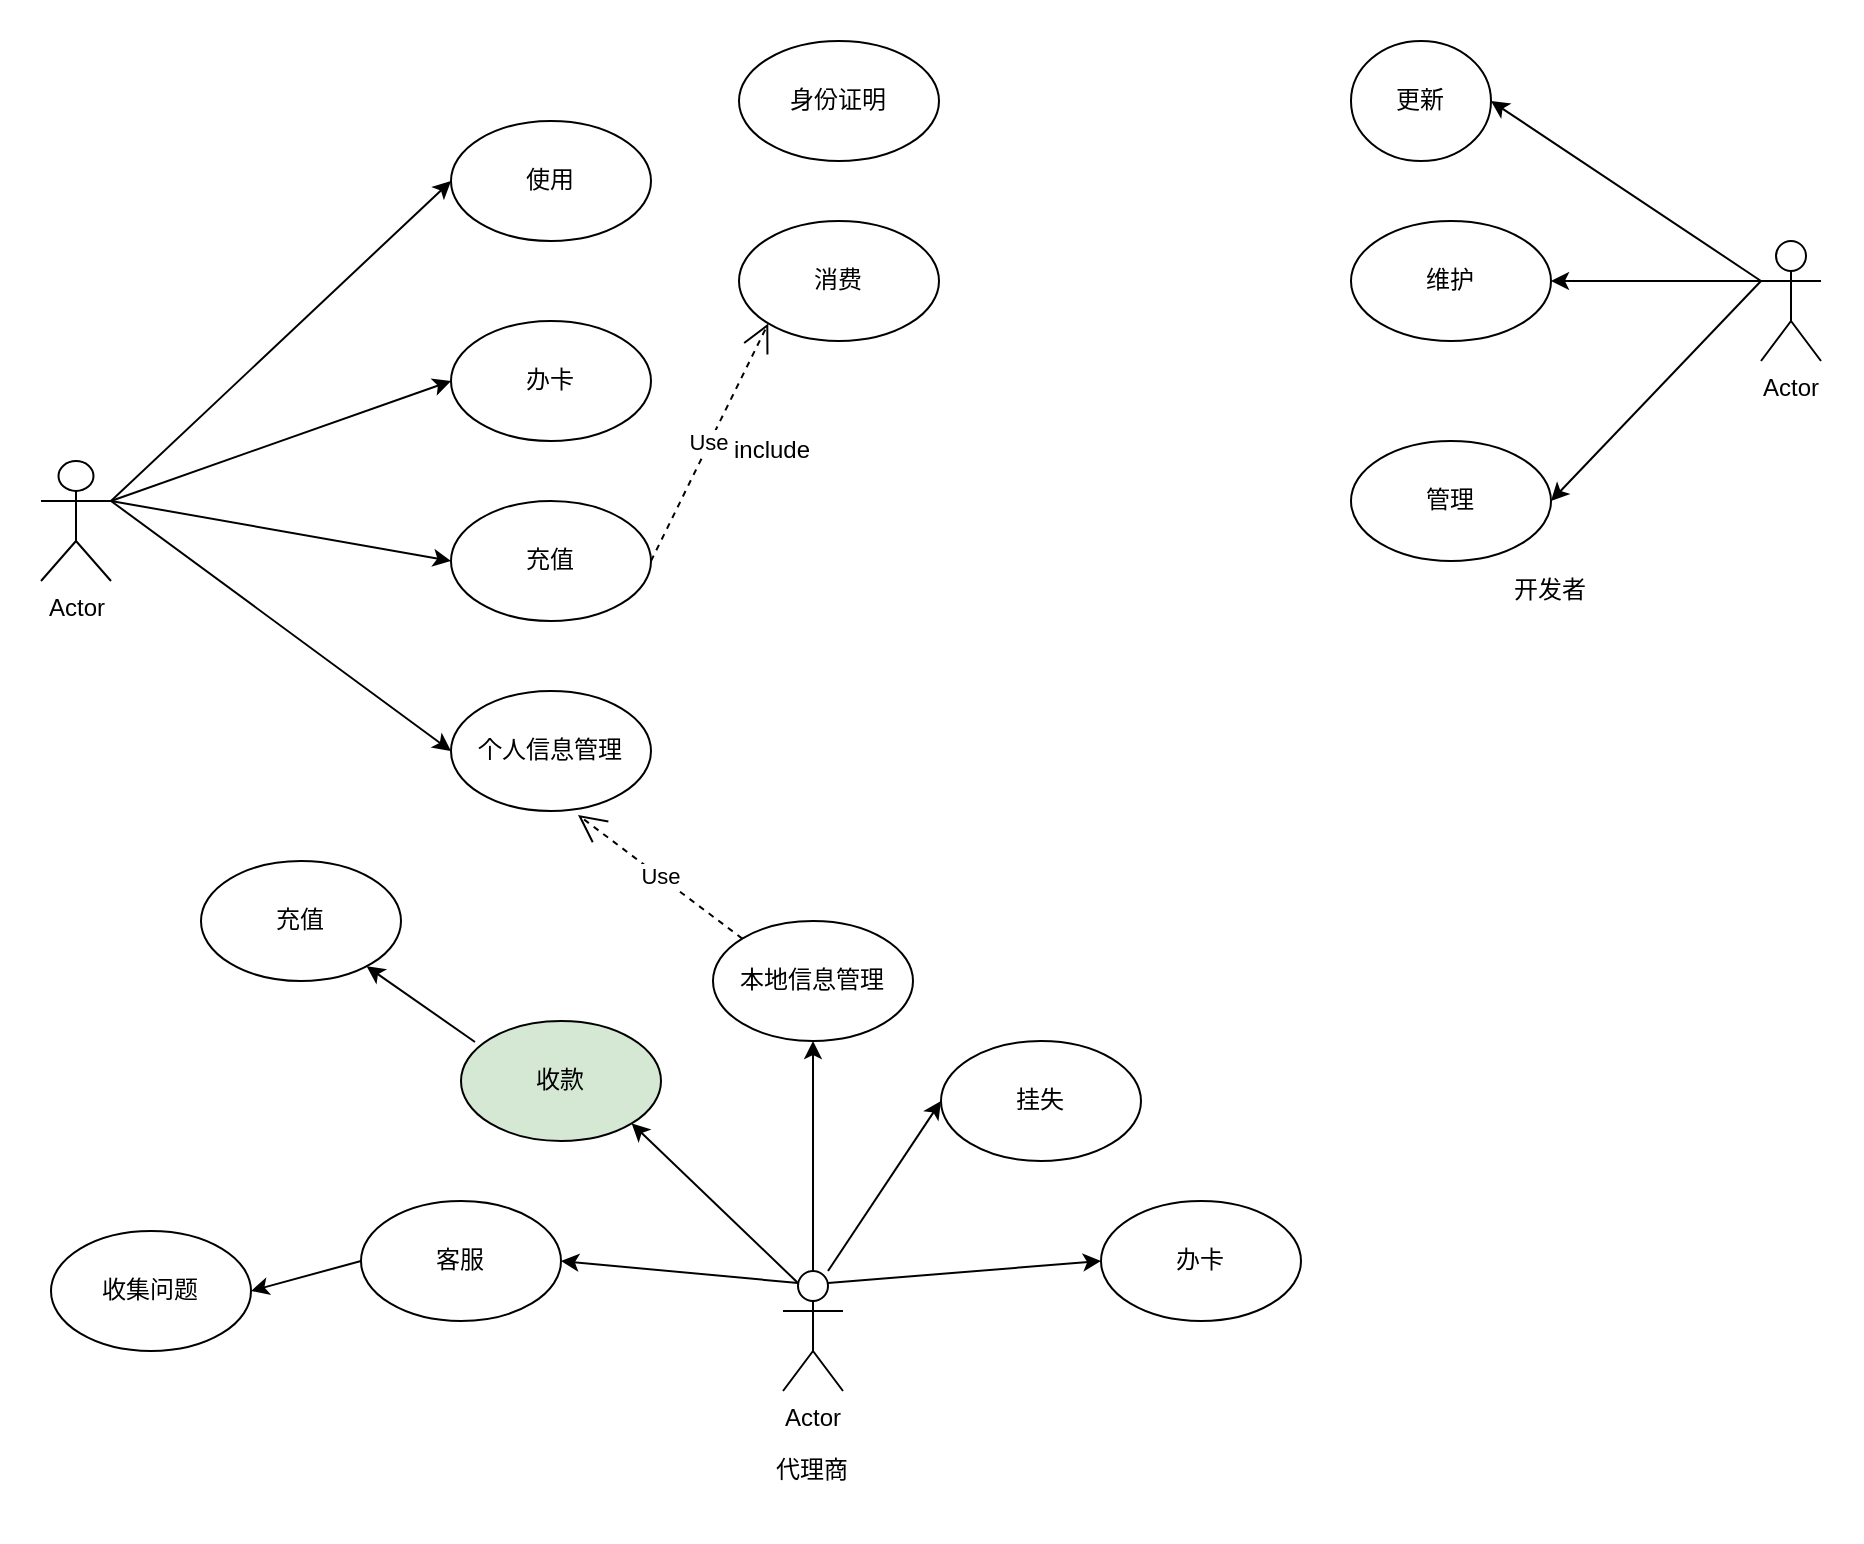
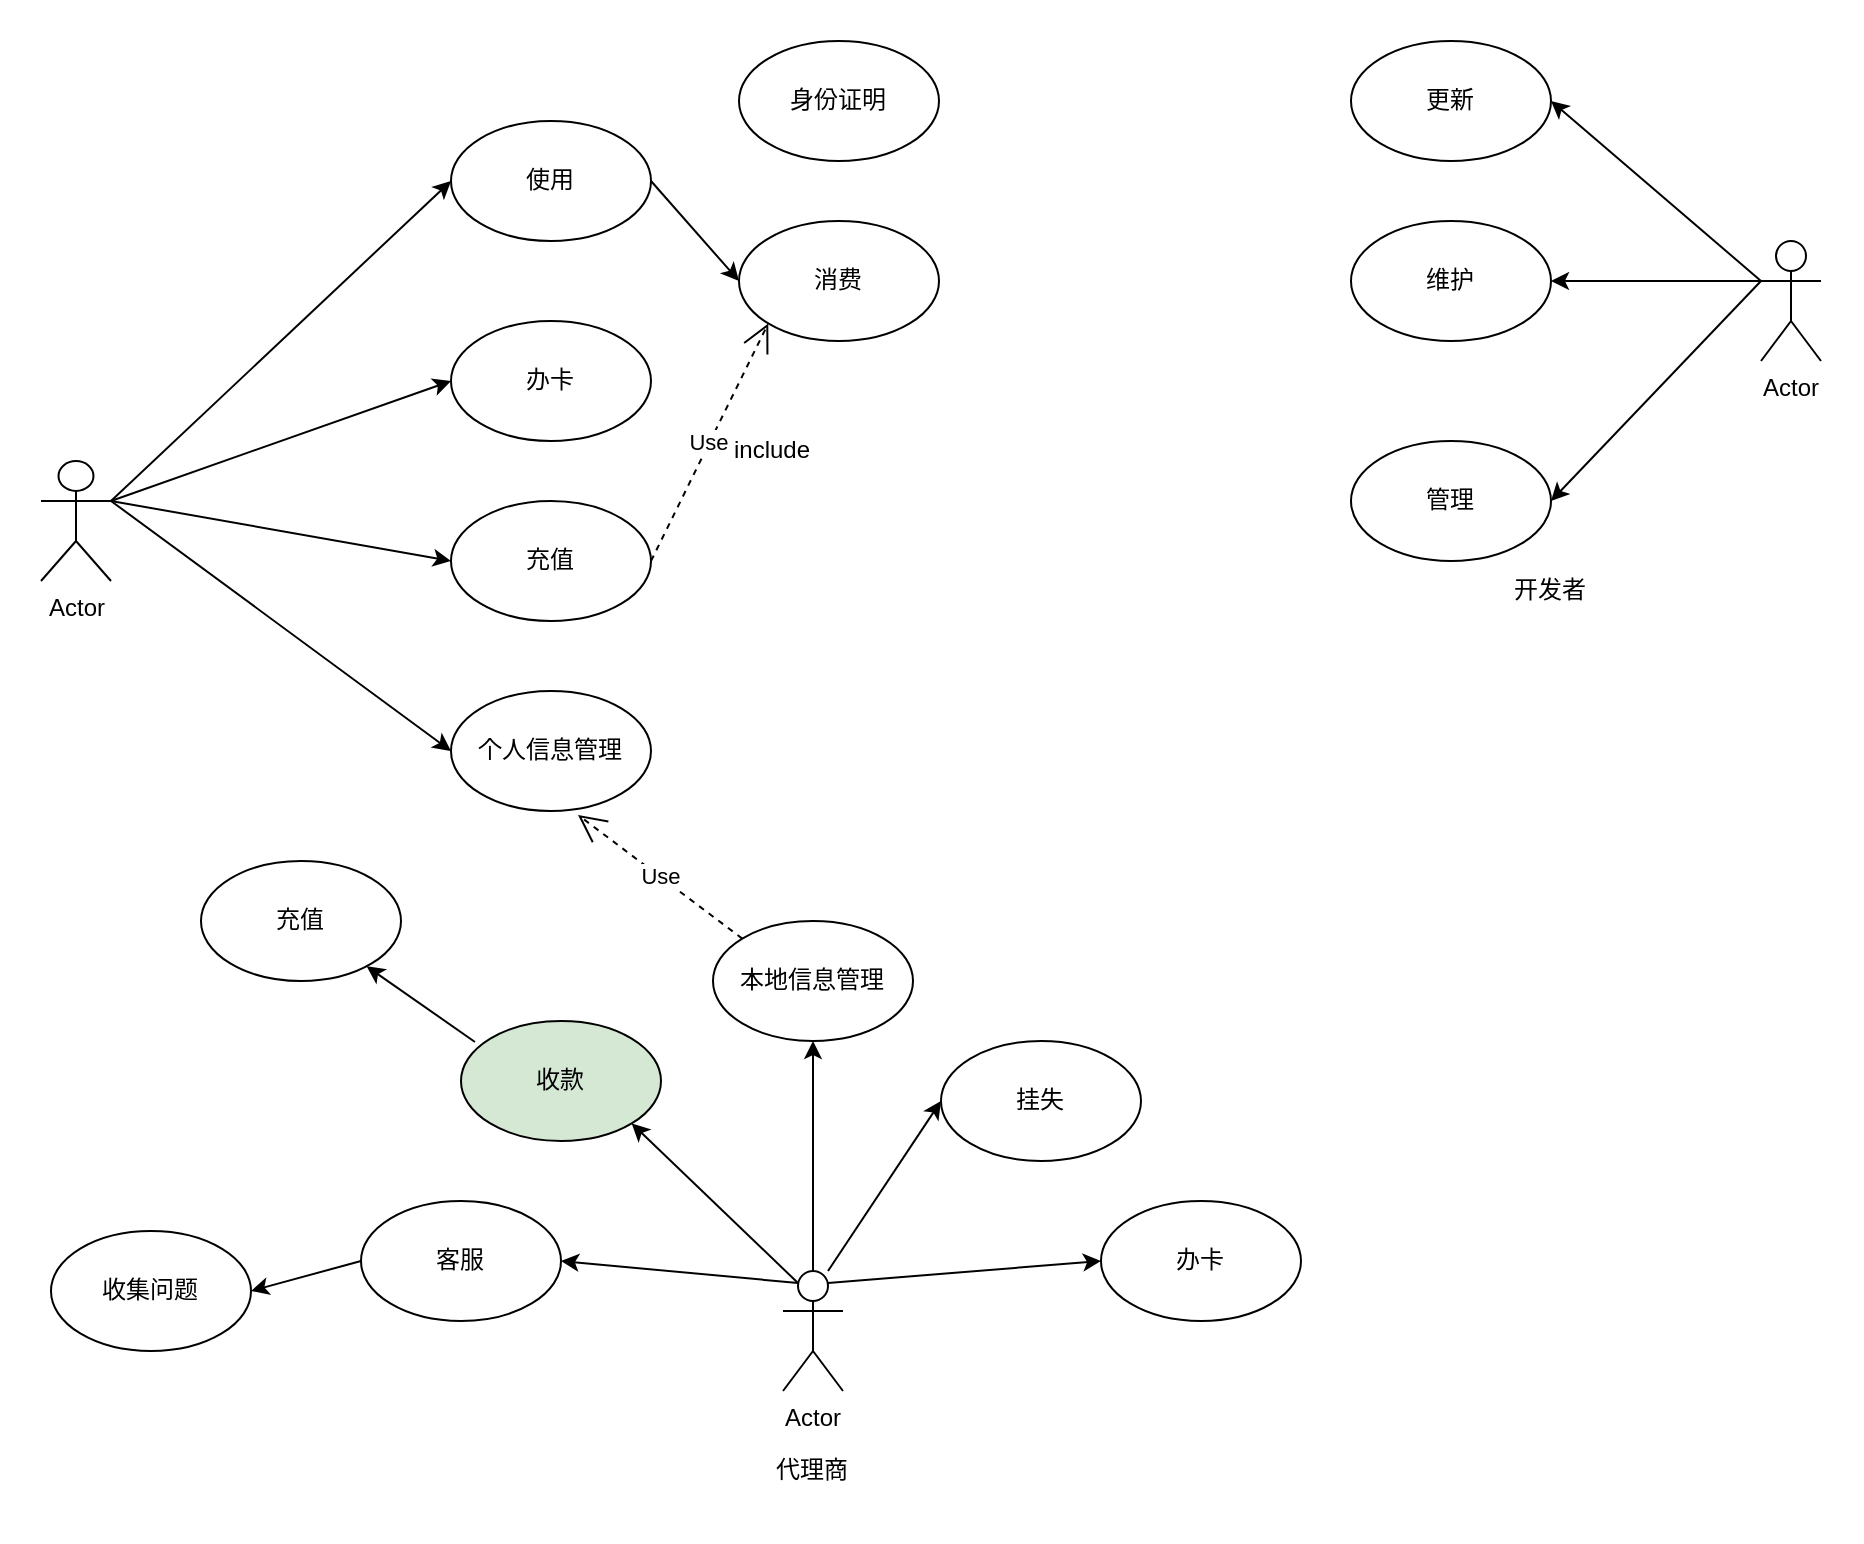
(1421, 101) -> (1451, 101)
none -> (691, 226)
